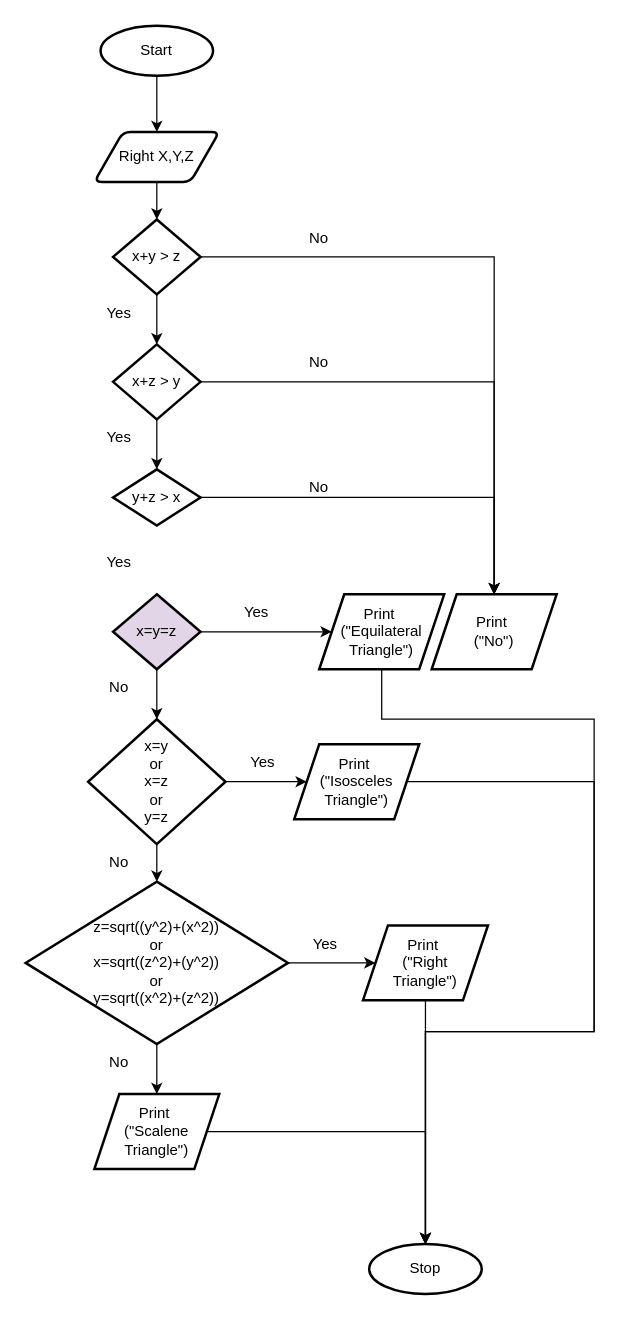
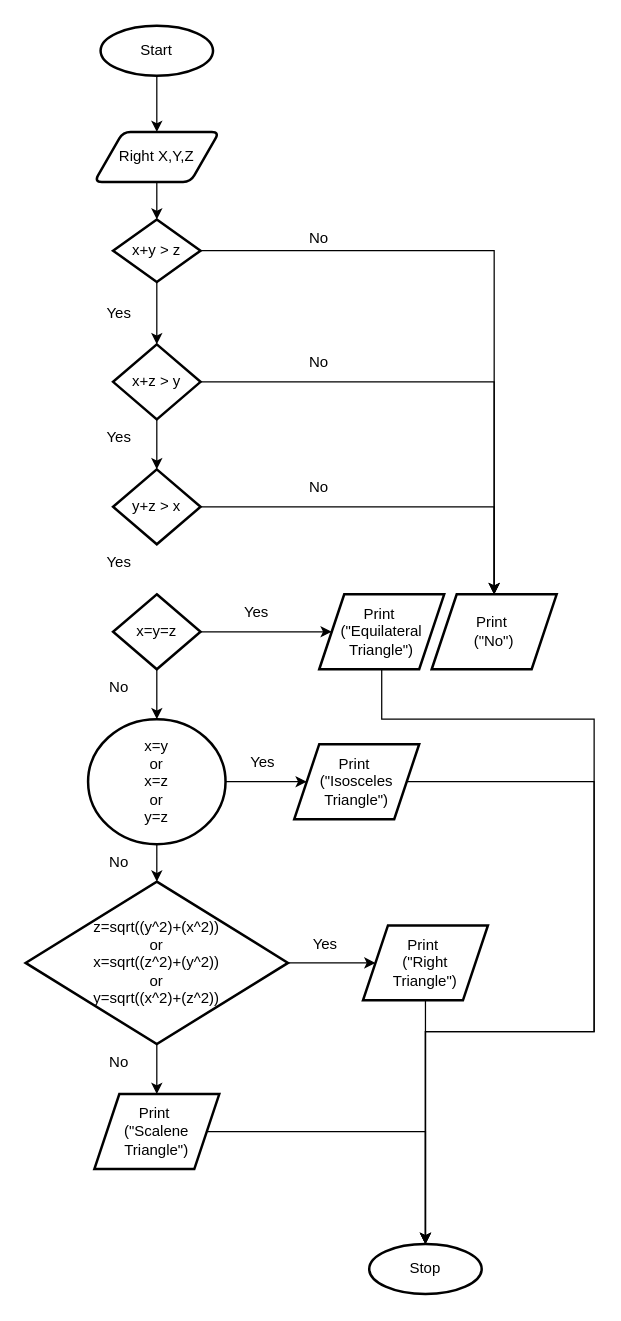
(157, 257) -> (157, 251)
(157, 498) -> (157, 507)
(157, 632) -> (157, 632)
(157, 782) -> (157, 782)
